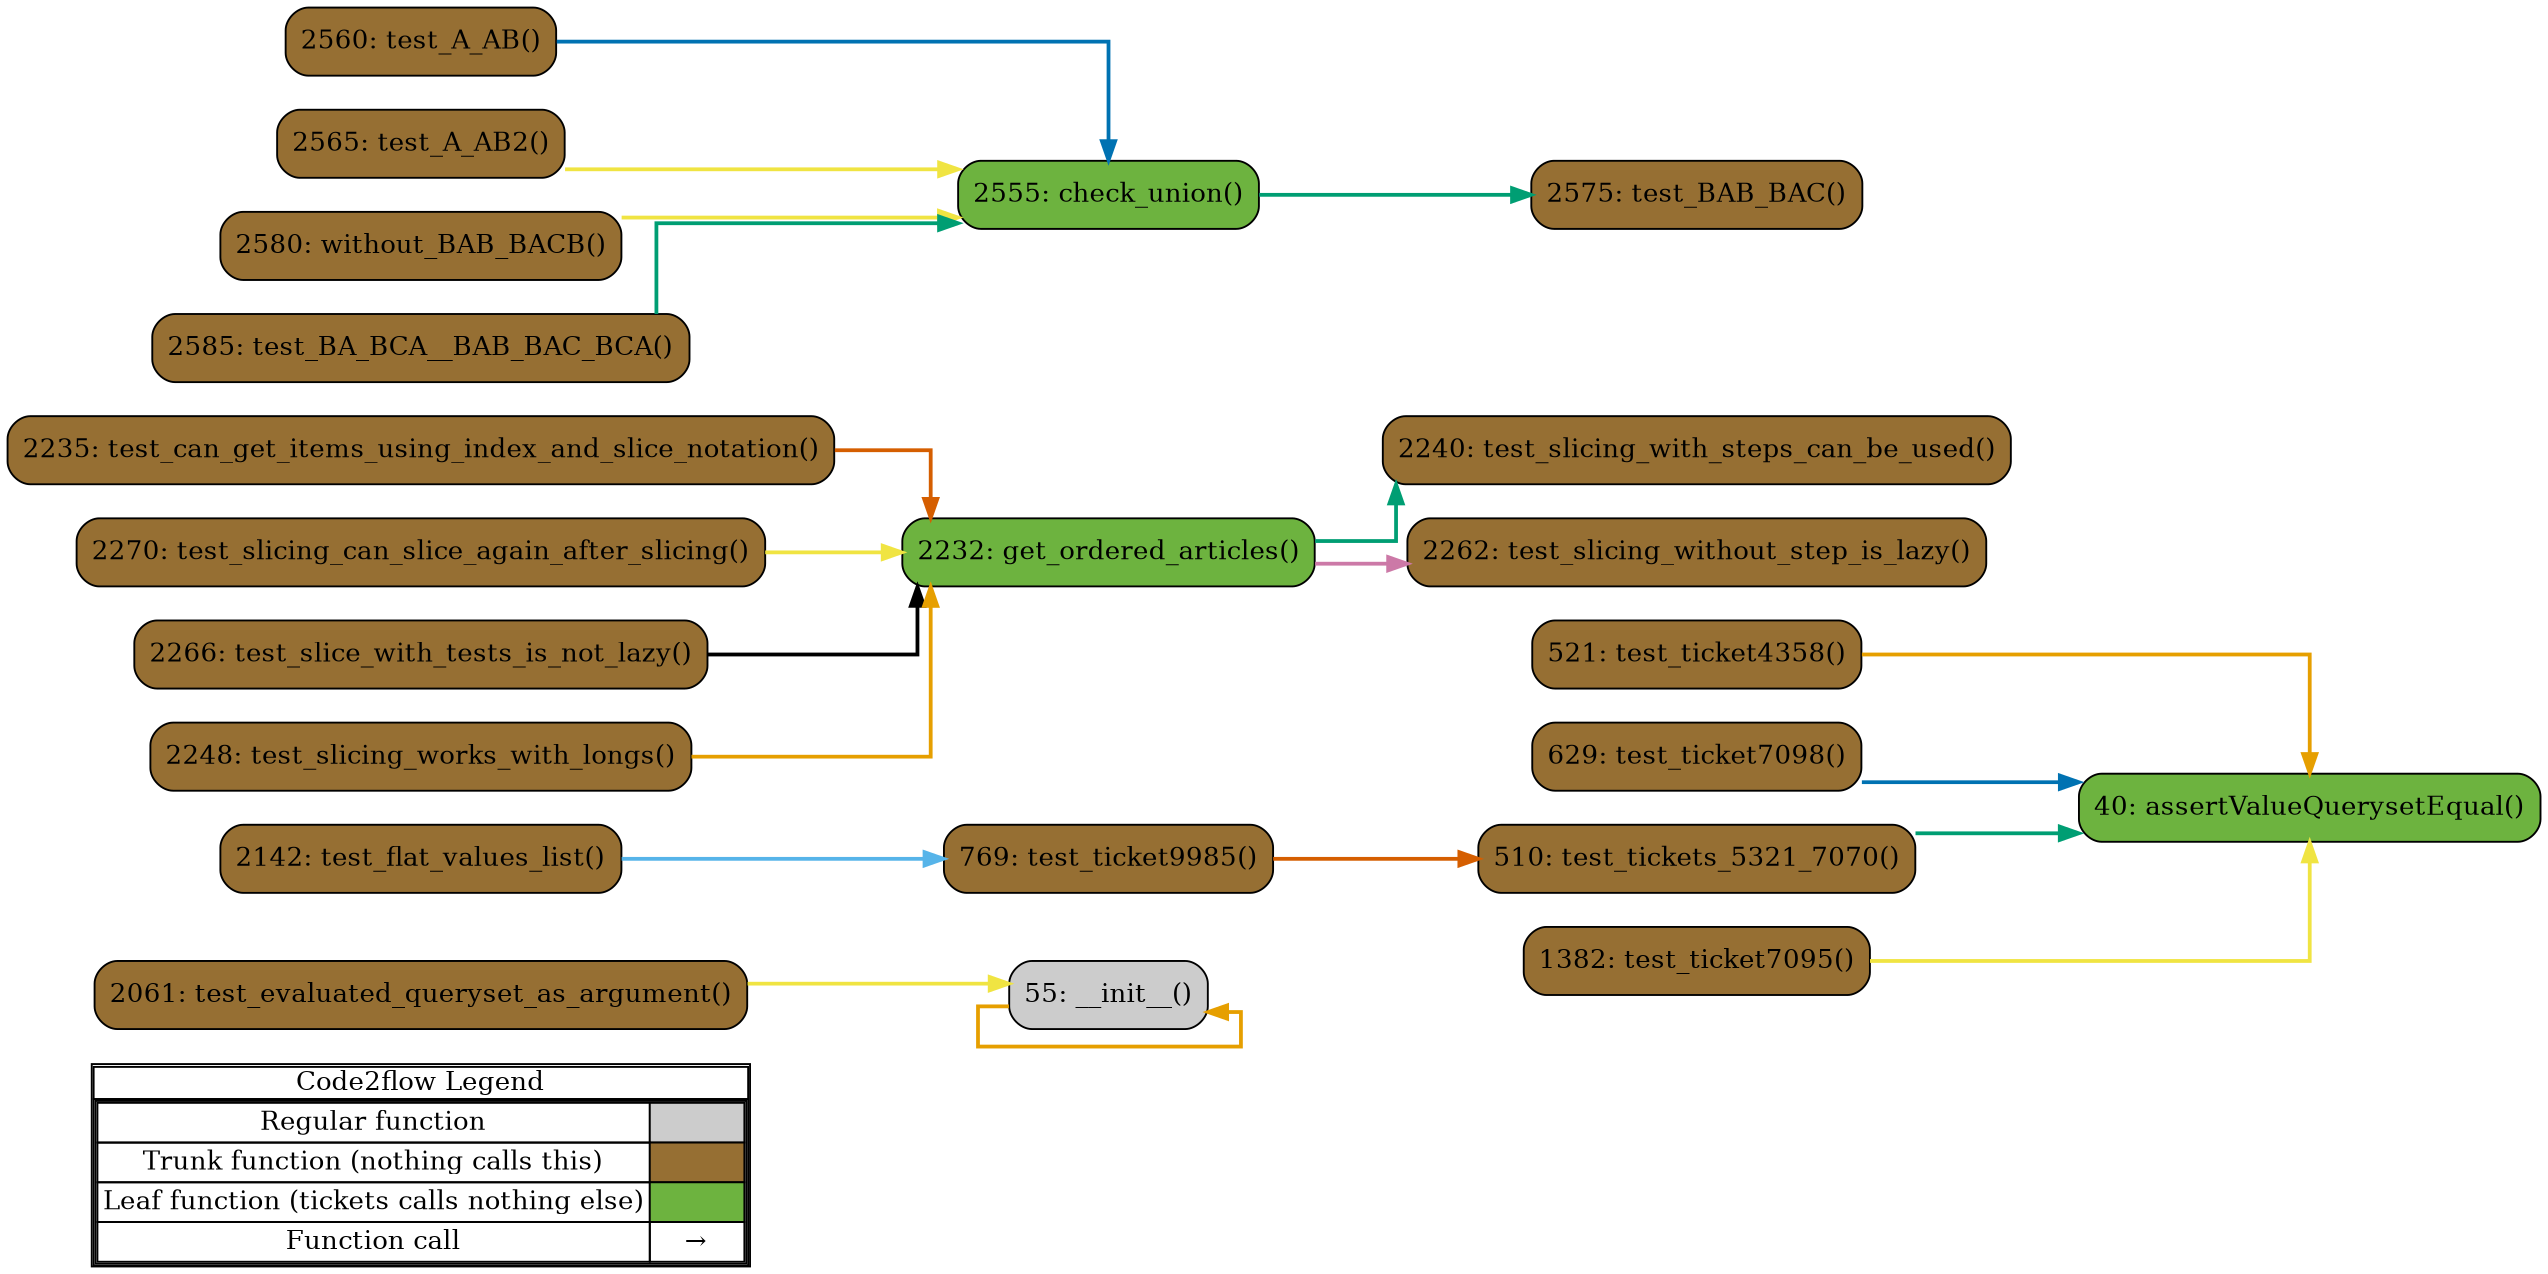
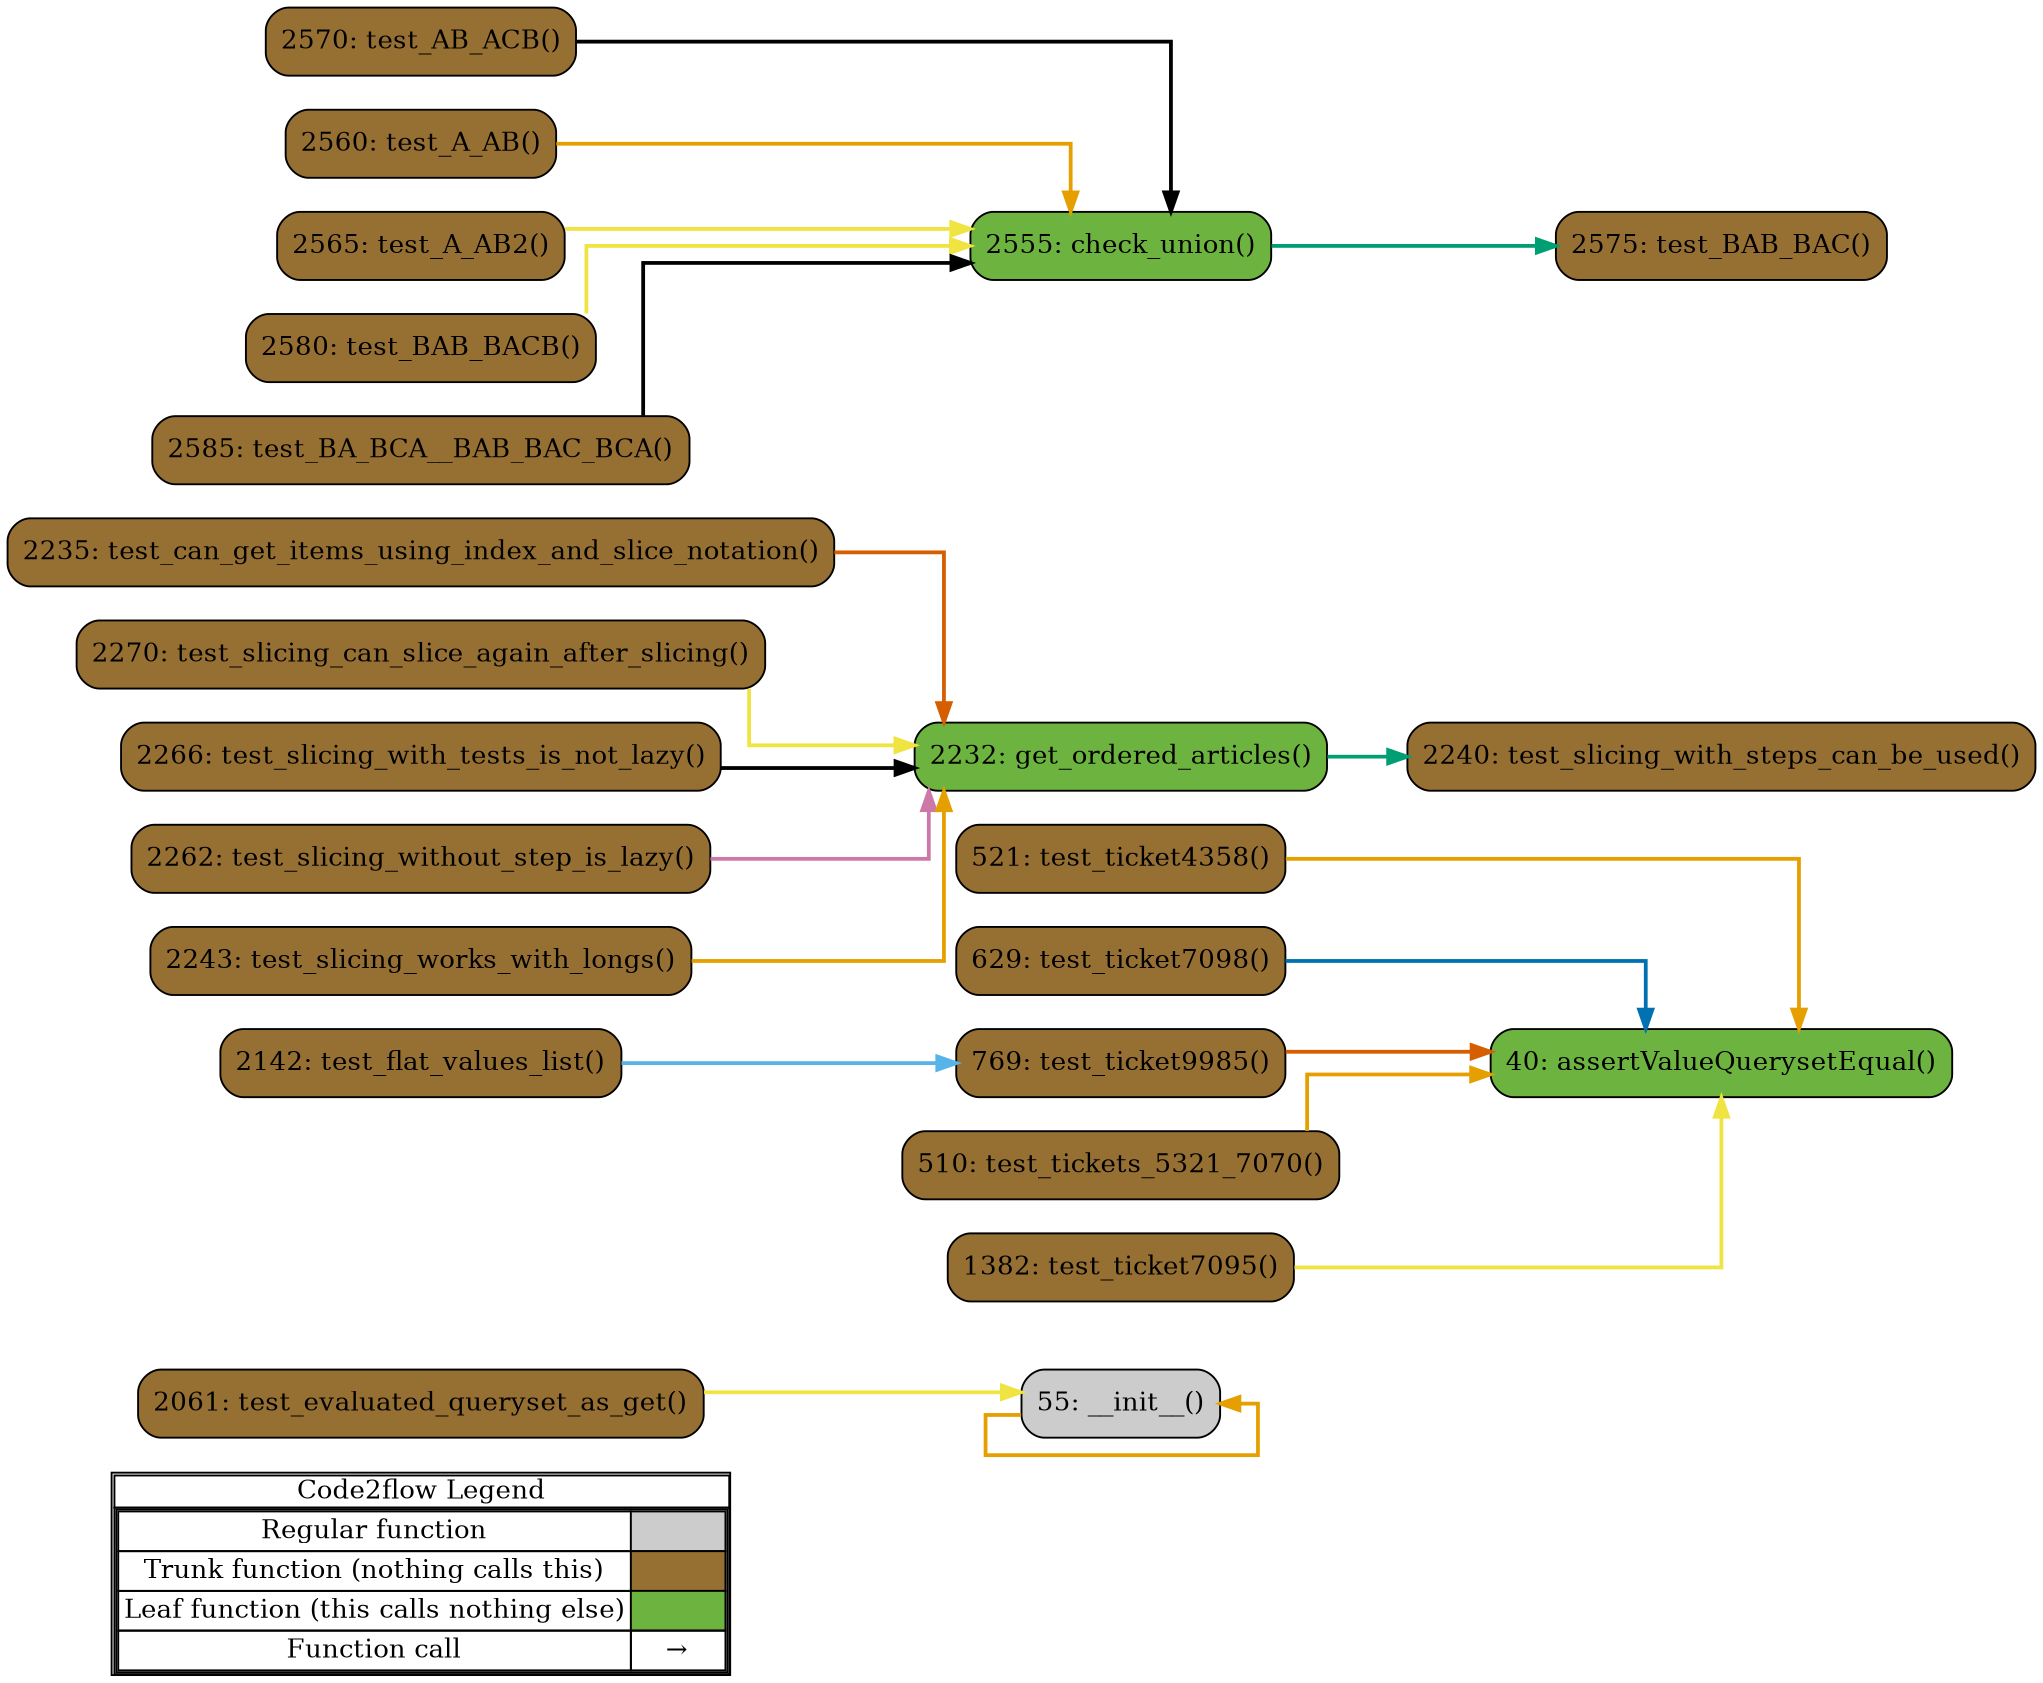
none -> (421, 42)
(882, 42) -> (838, 144)
(752, 223) -> (721, 263)
(421, 246) -> (421, 348)
(1352, 564) -> (844, 859)
(421, 655) -> (421, 757)
(421, 757) -> (421, 961)
(1988, 833) -> (1361, 1074)
(1366, 859) -> (1379, 1052)
(421, 995) -> (421, 1404)
(374, 1201) -> (375, 1610)
